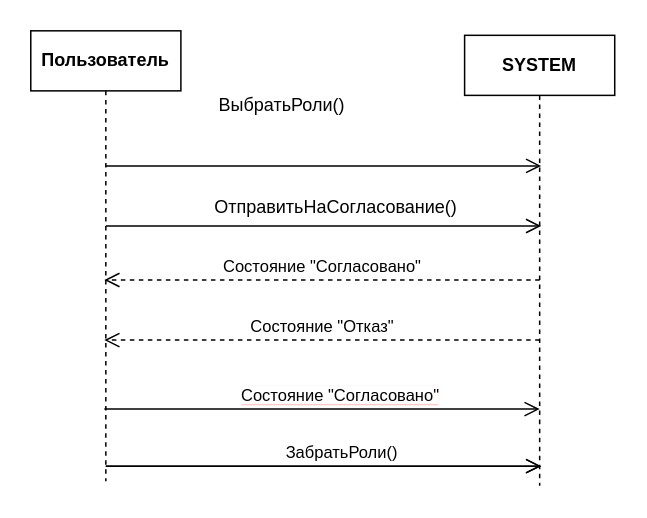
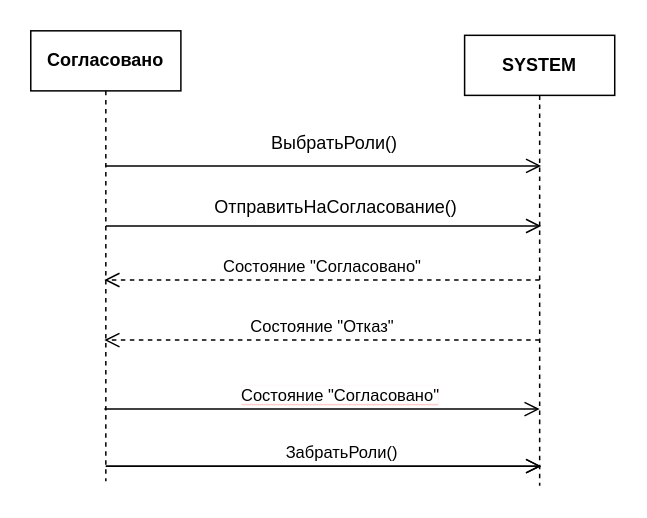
(106, 61) -> (106, 61)
(281, 106) -> (334, 143)
